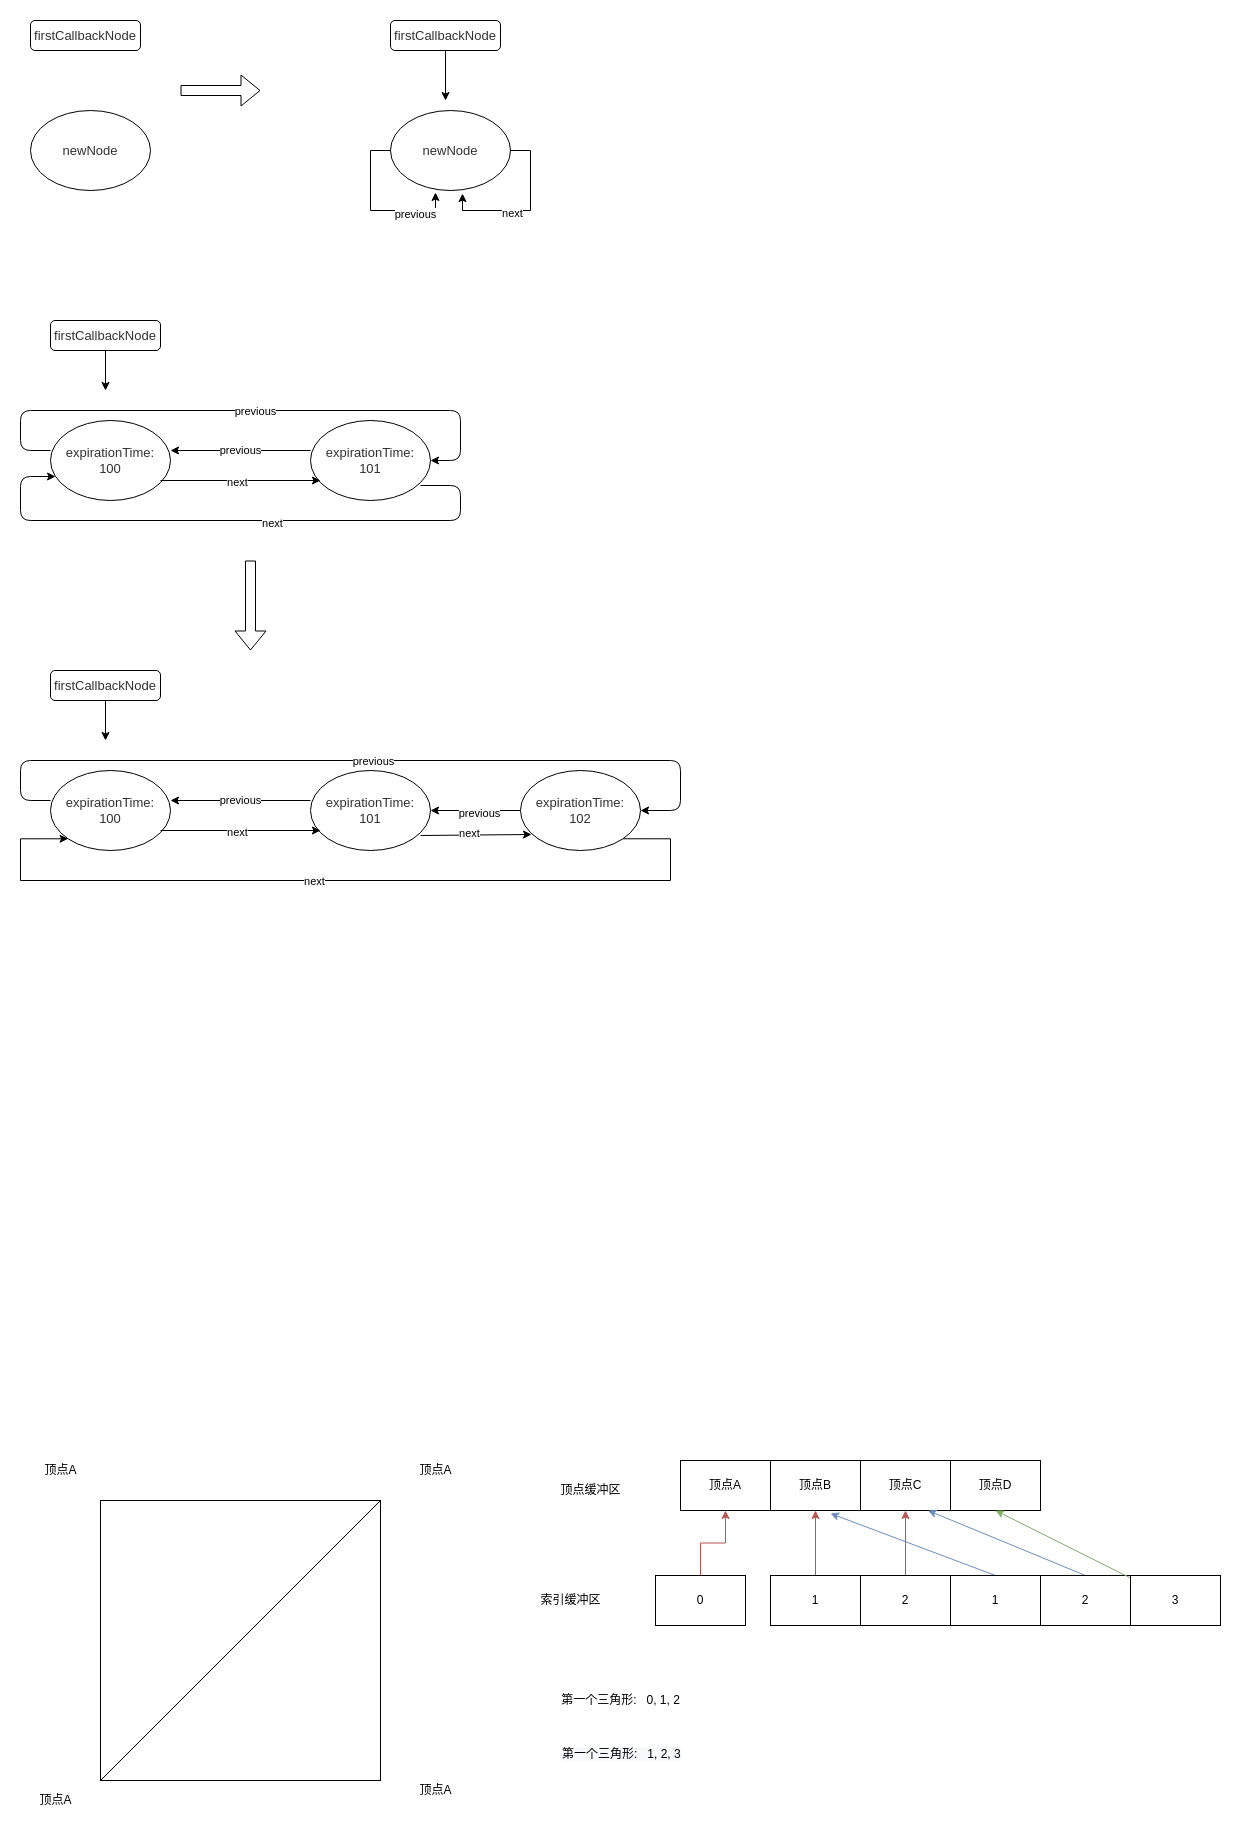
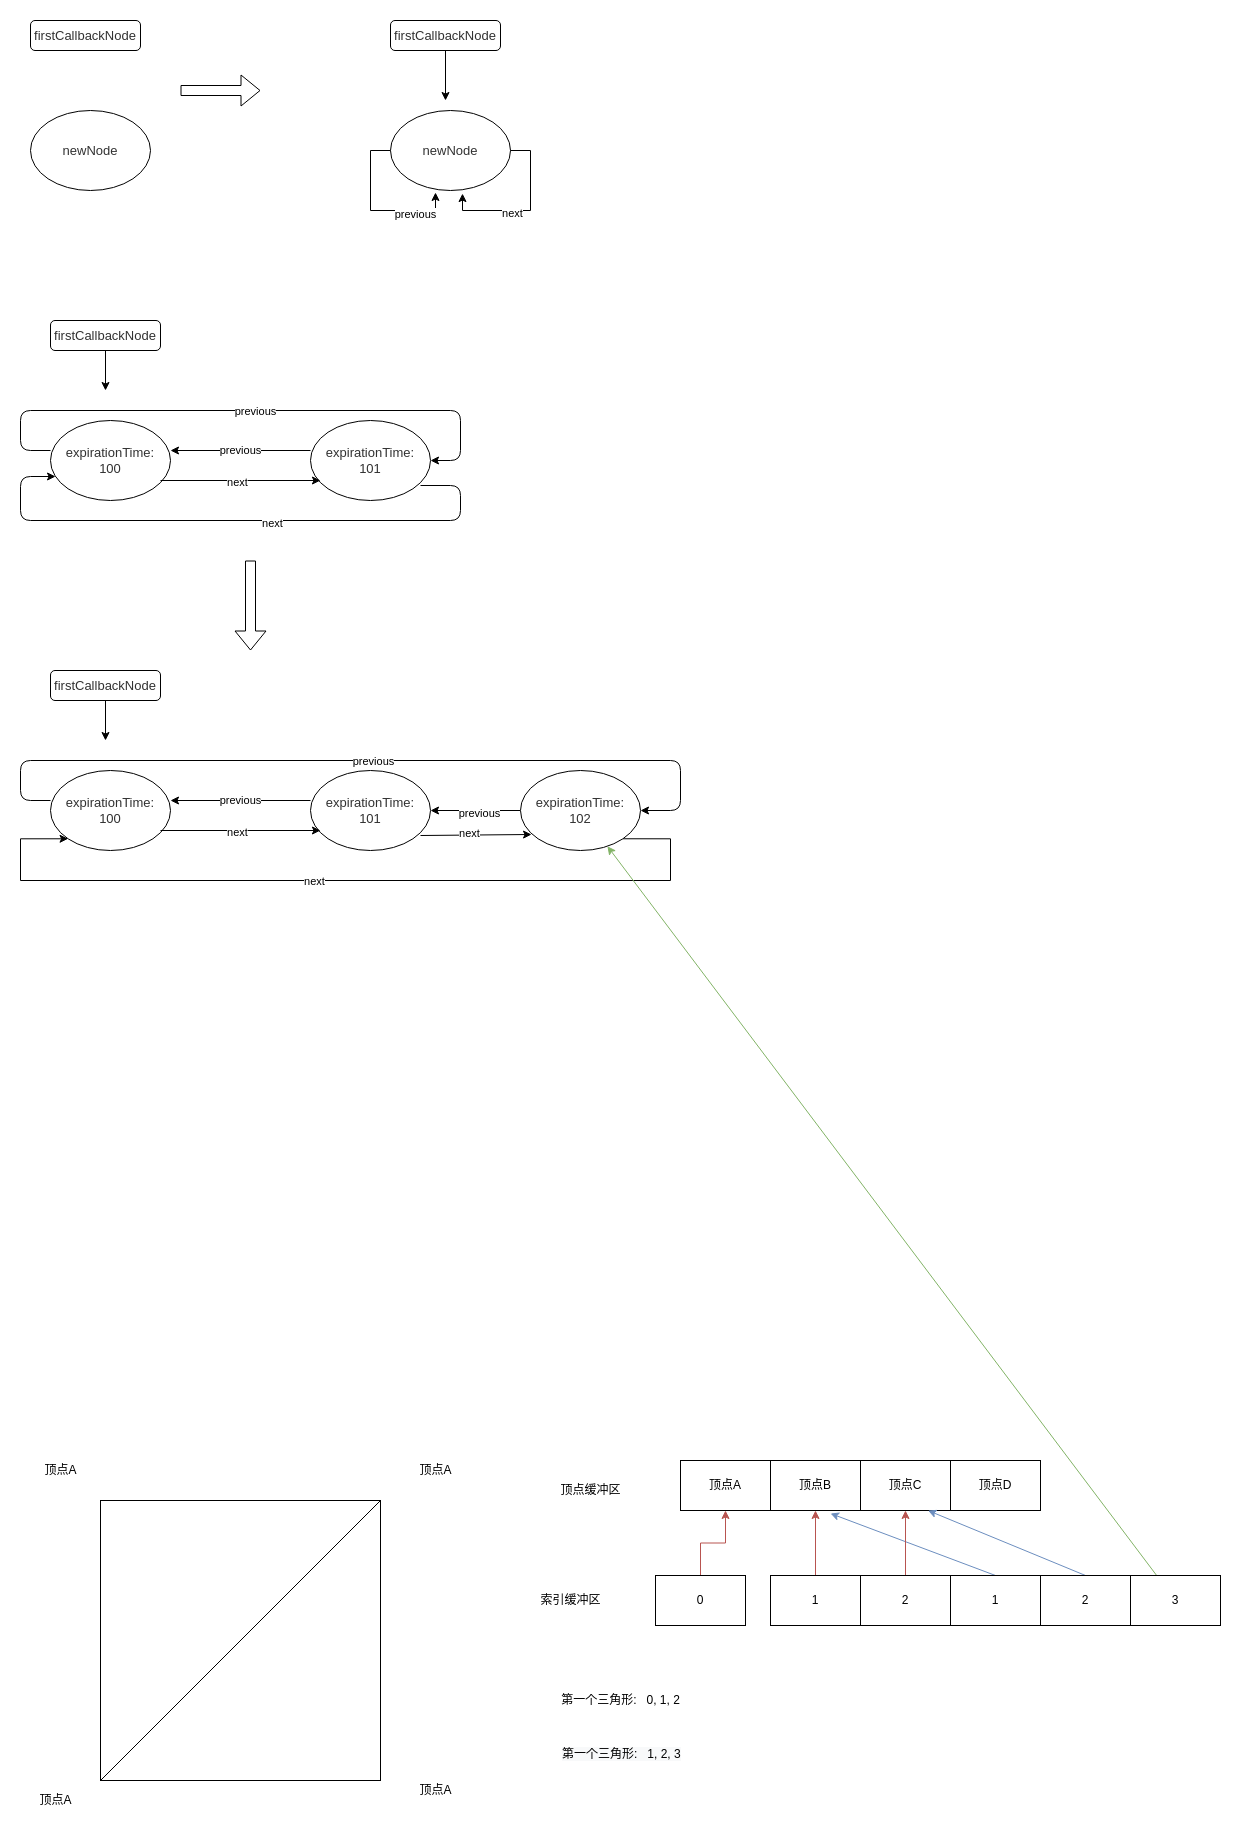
(1066, 1546) -> (884, 1213)
